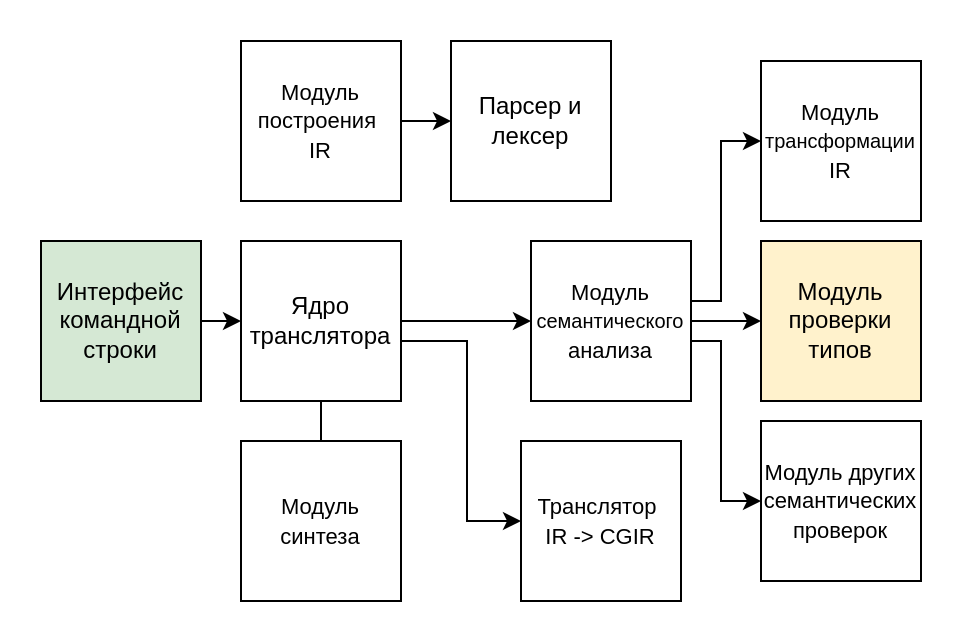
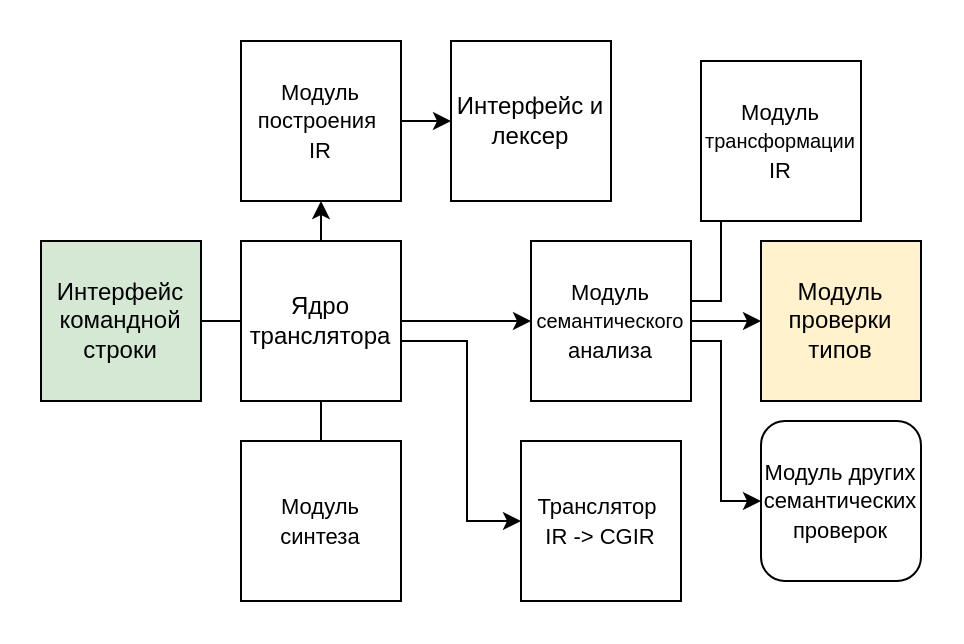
(531, 121) -> (531, 121)
(841, 141) -> (781, 141)
none -> (321, 228)
(226, 321) -> (231, 321)
(841, 501) -> (841, 501)
